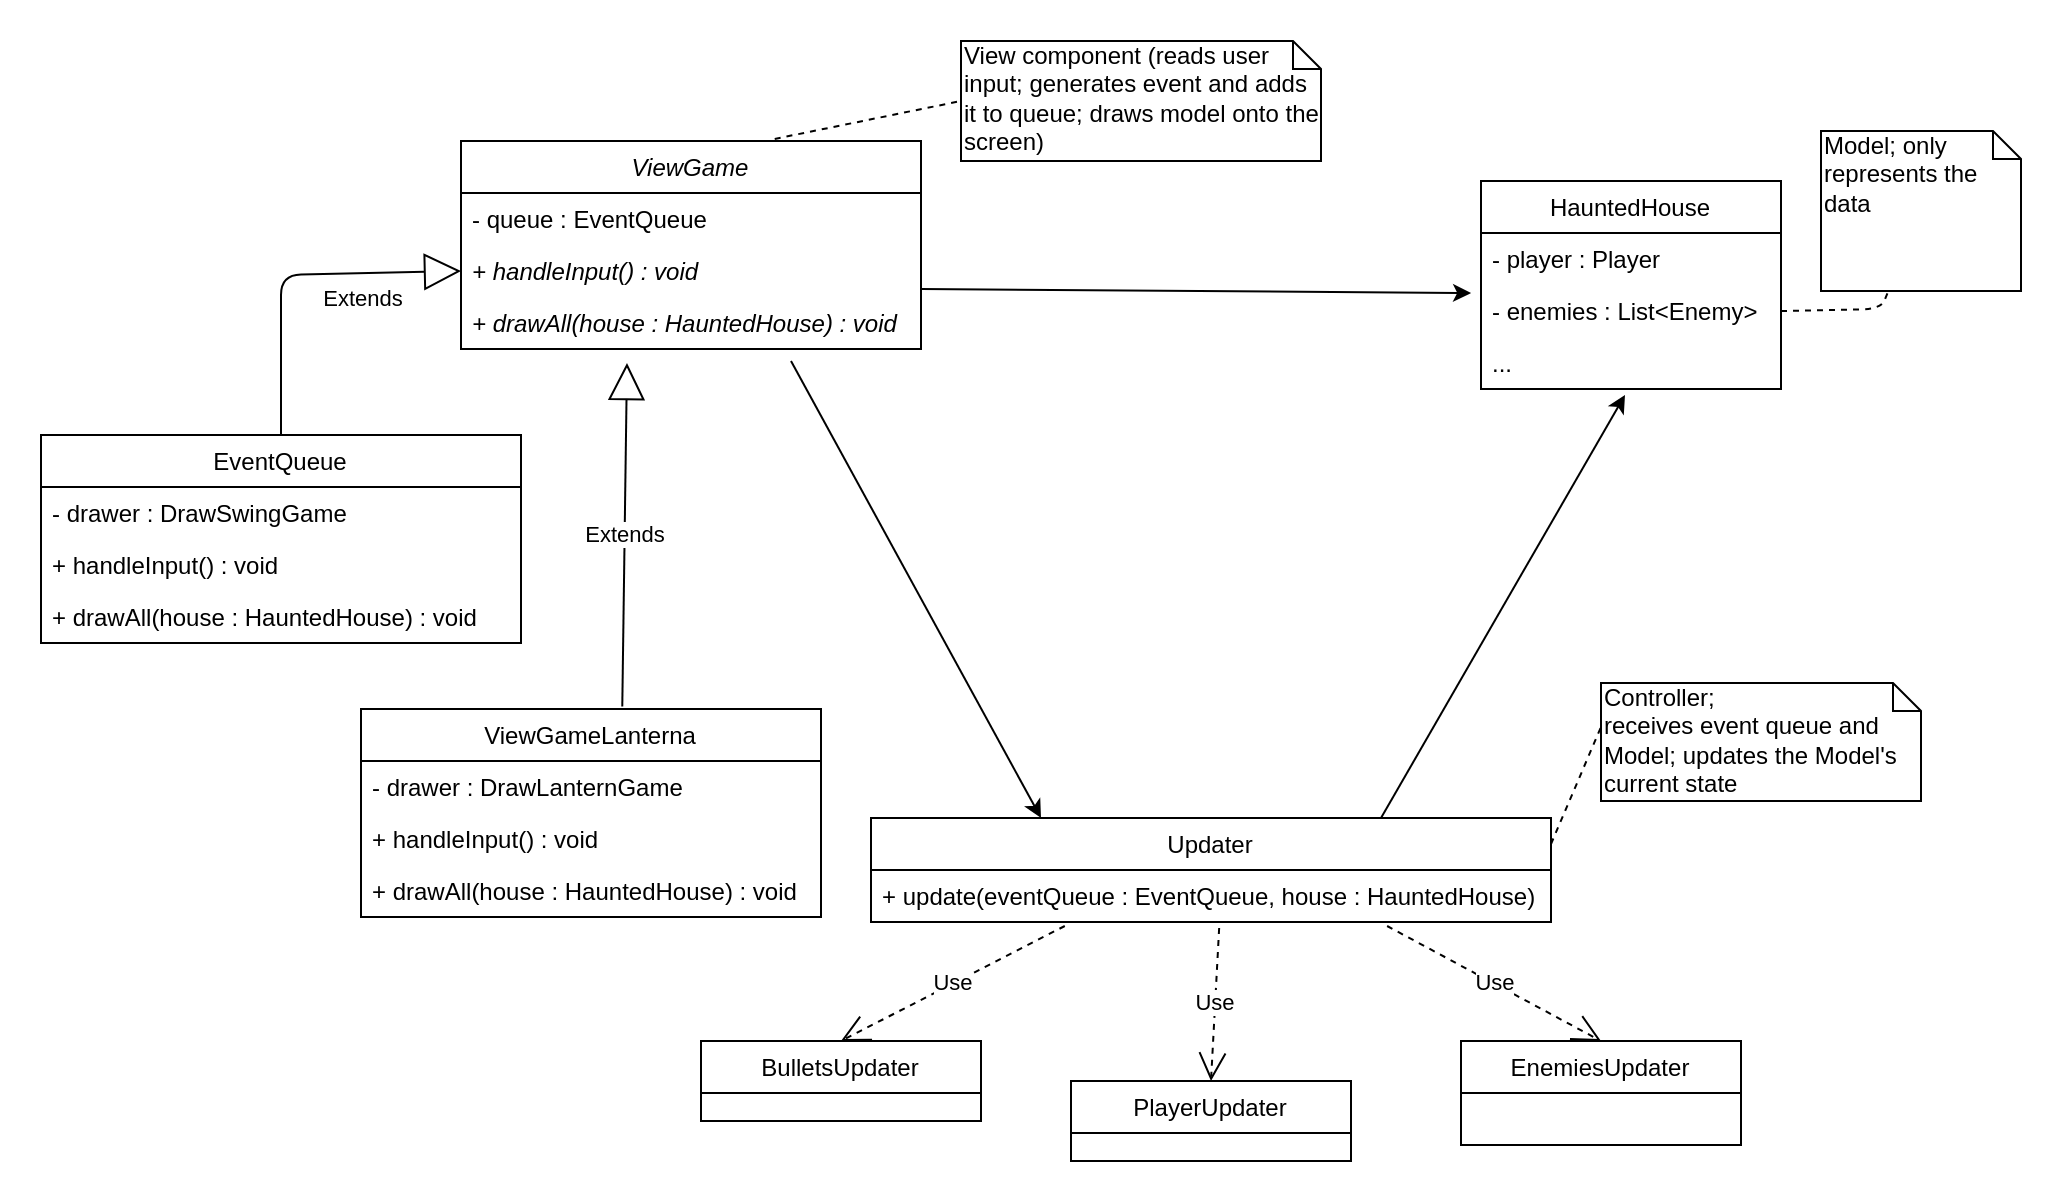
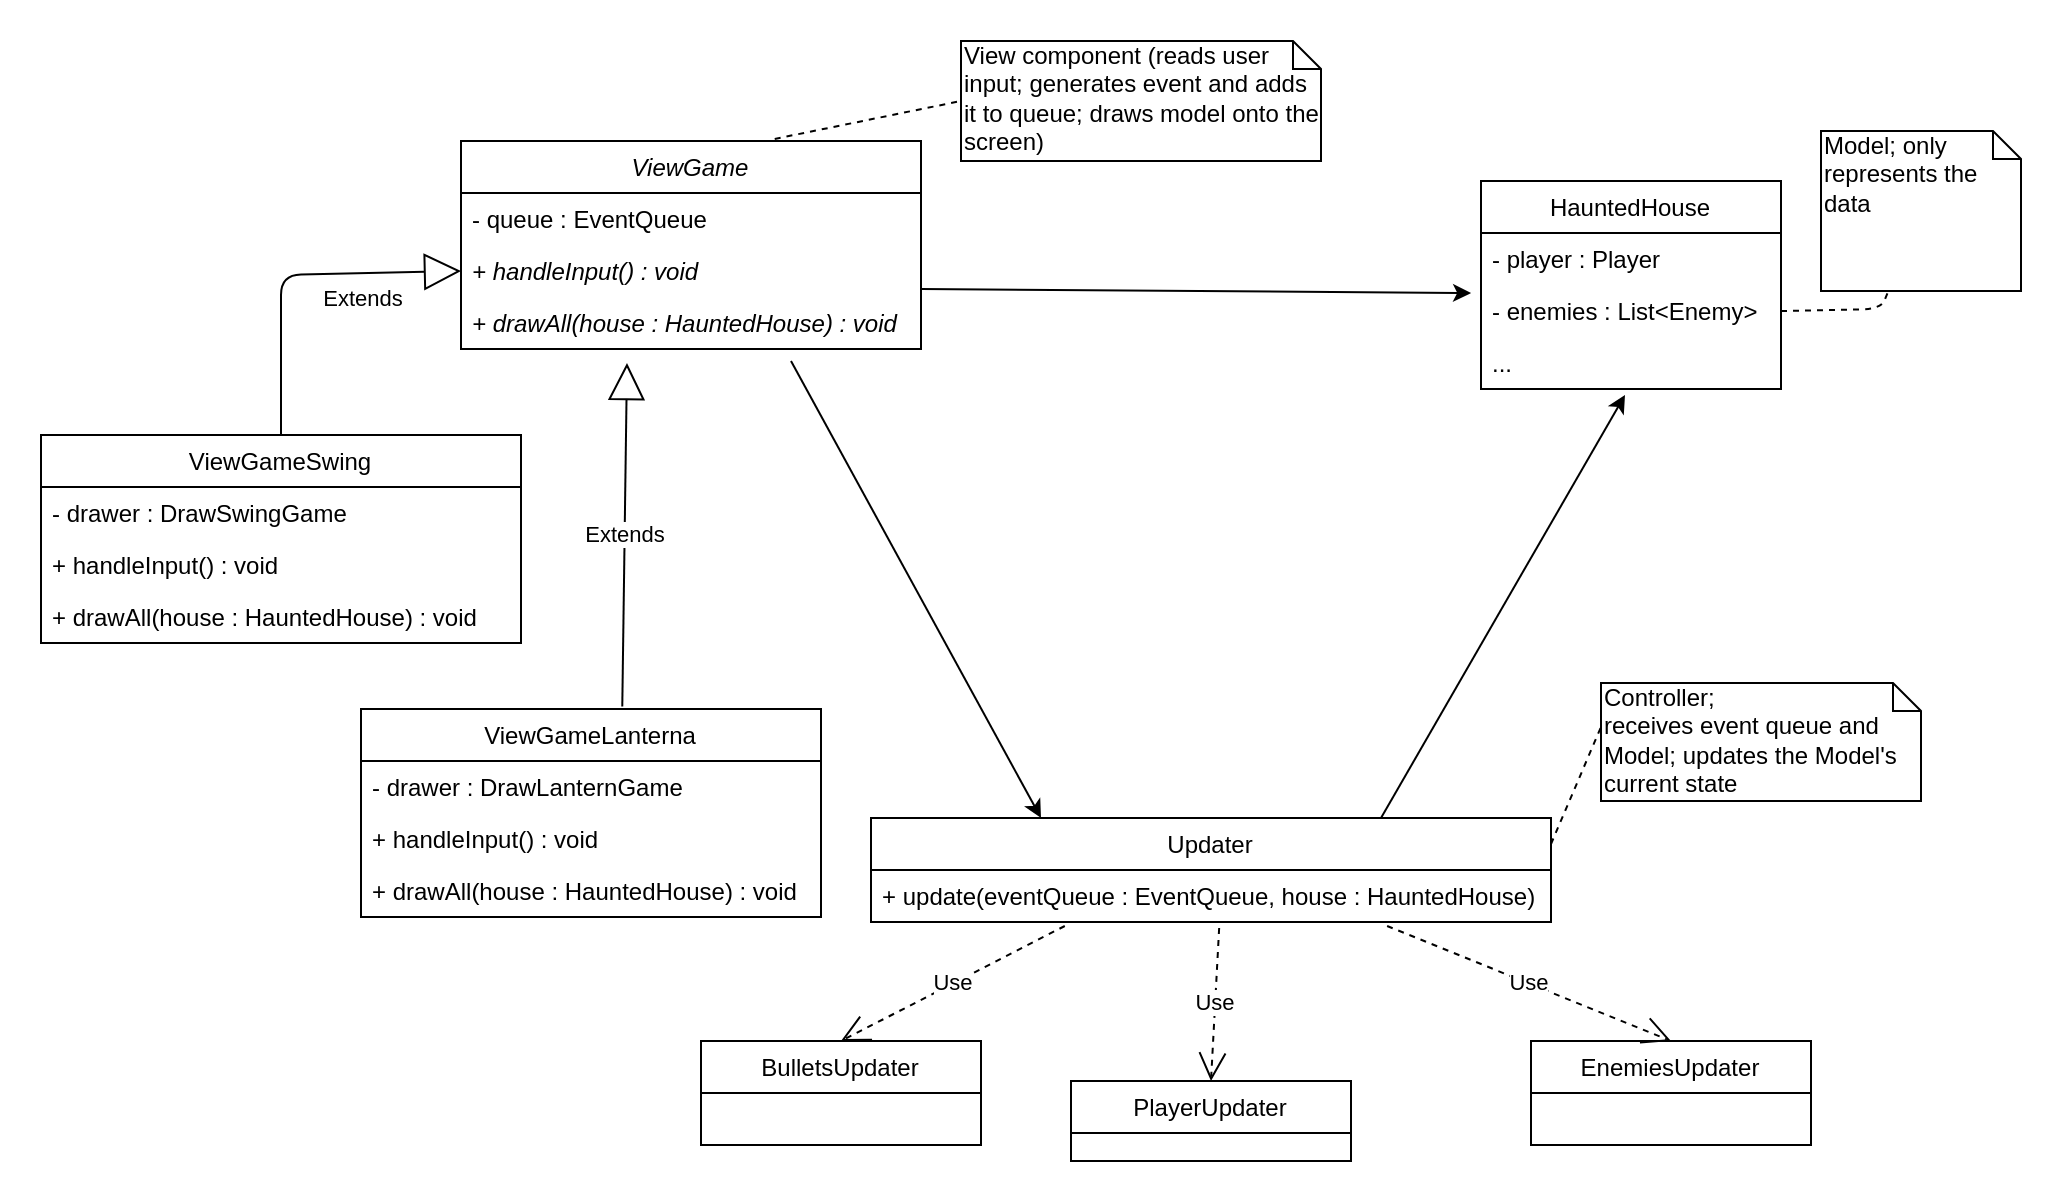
(280, 462) -> (280, 462)
(841, 1081) -> (841, 1093)
(1601, 1093) -> (1671, 1093)
